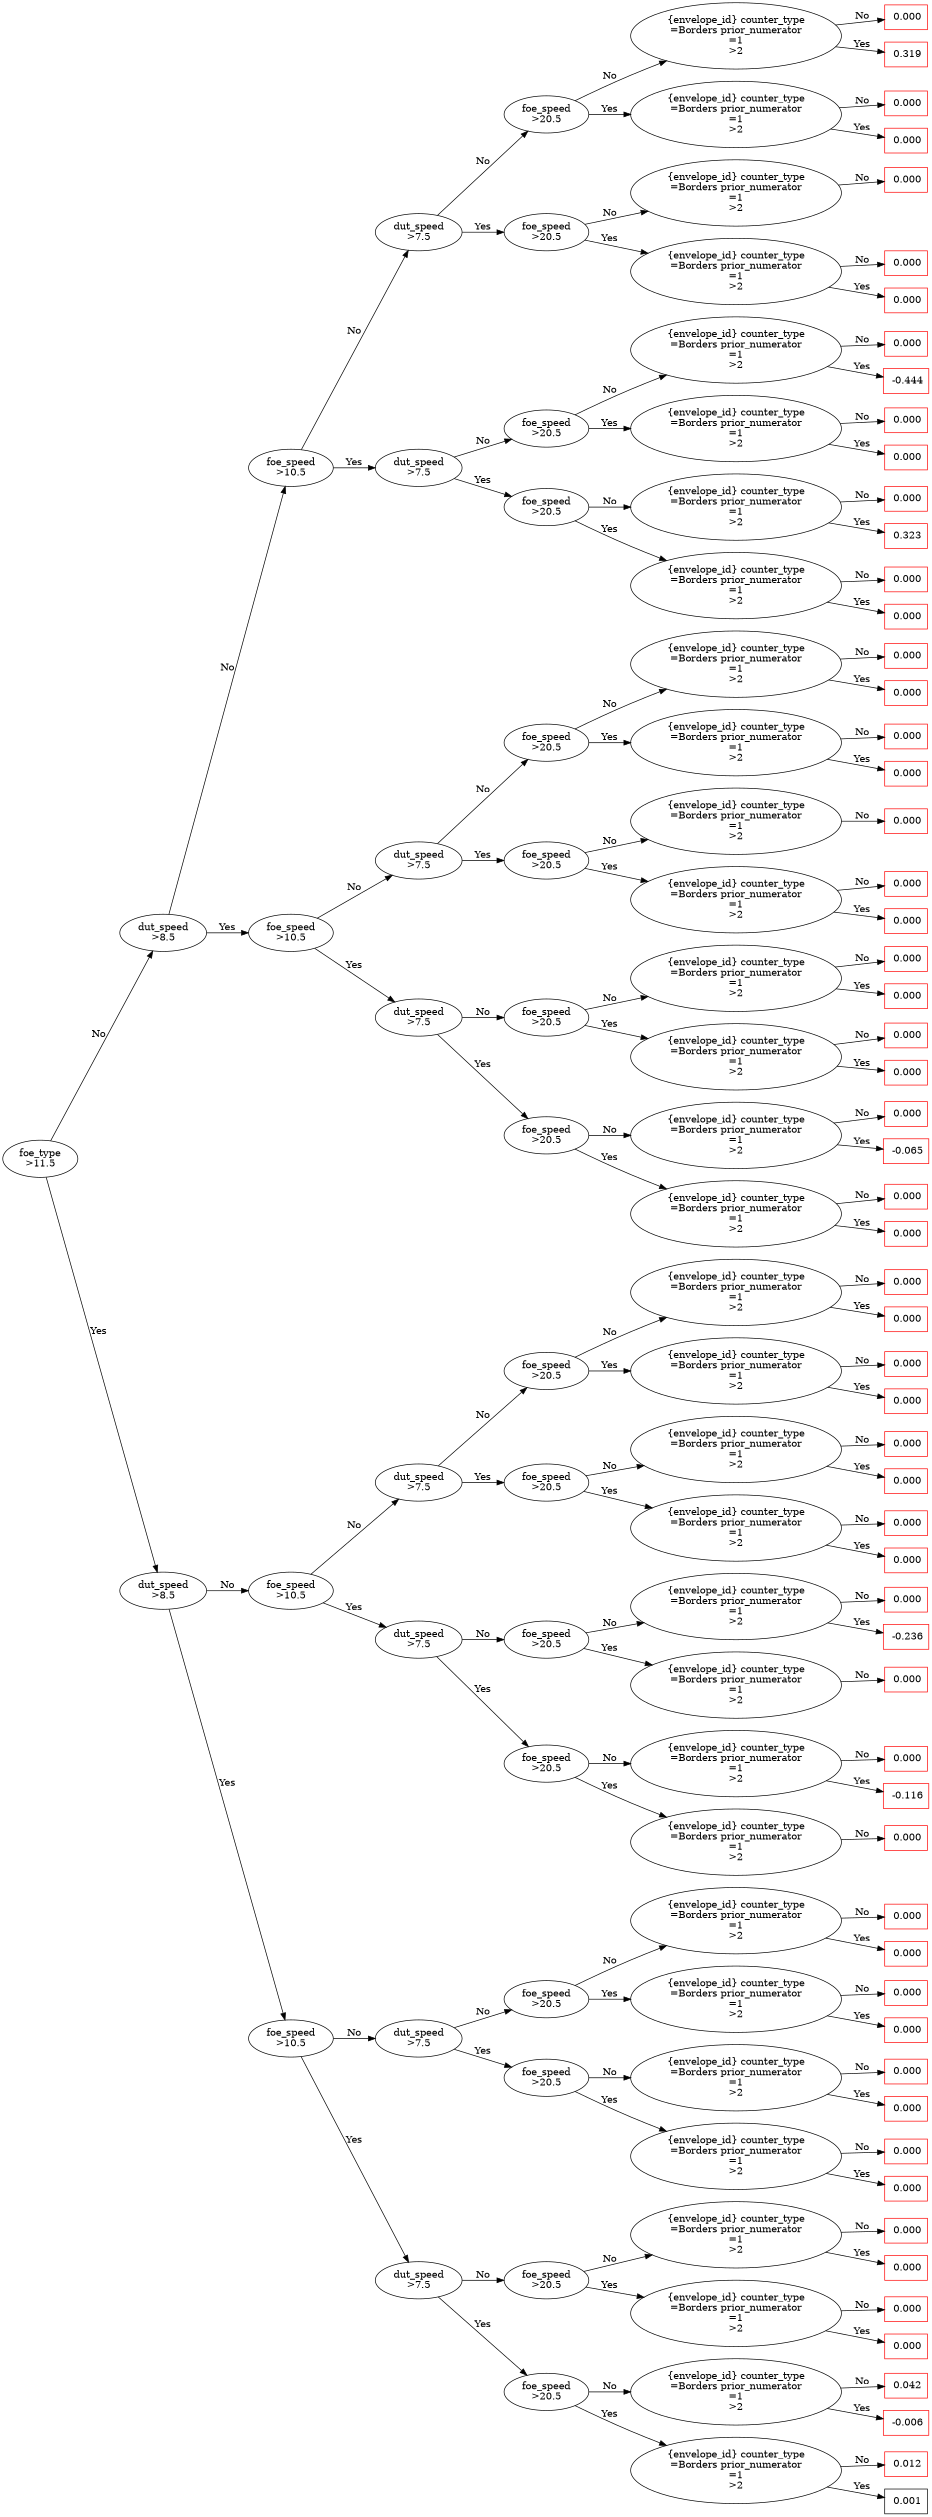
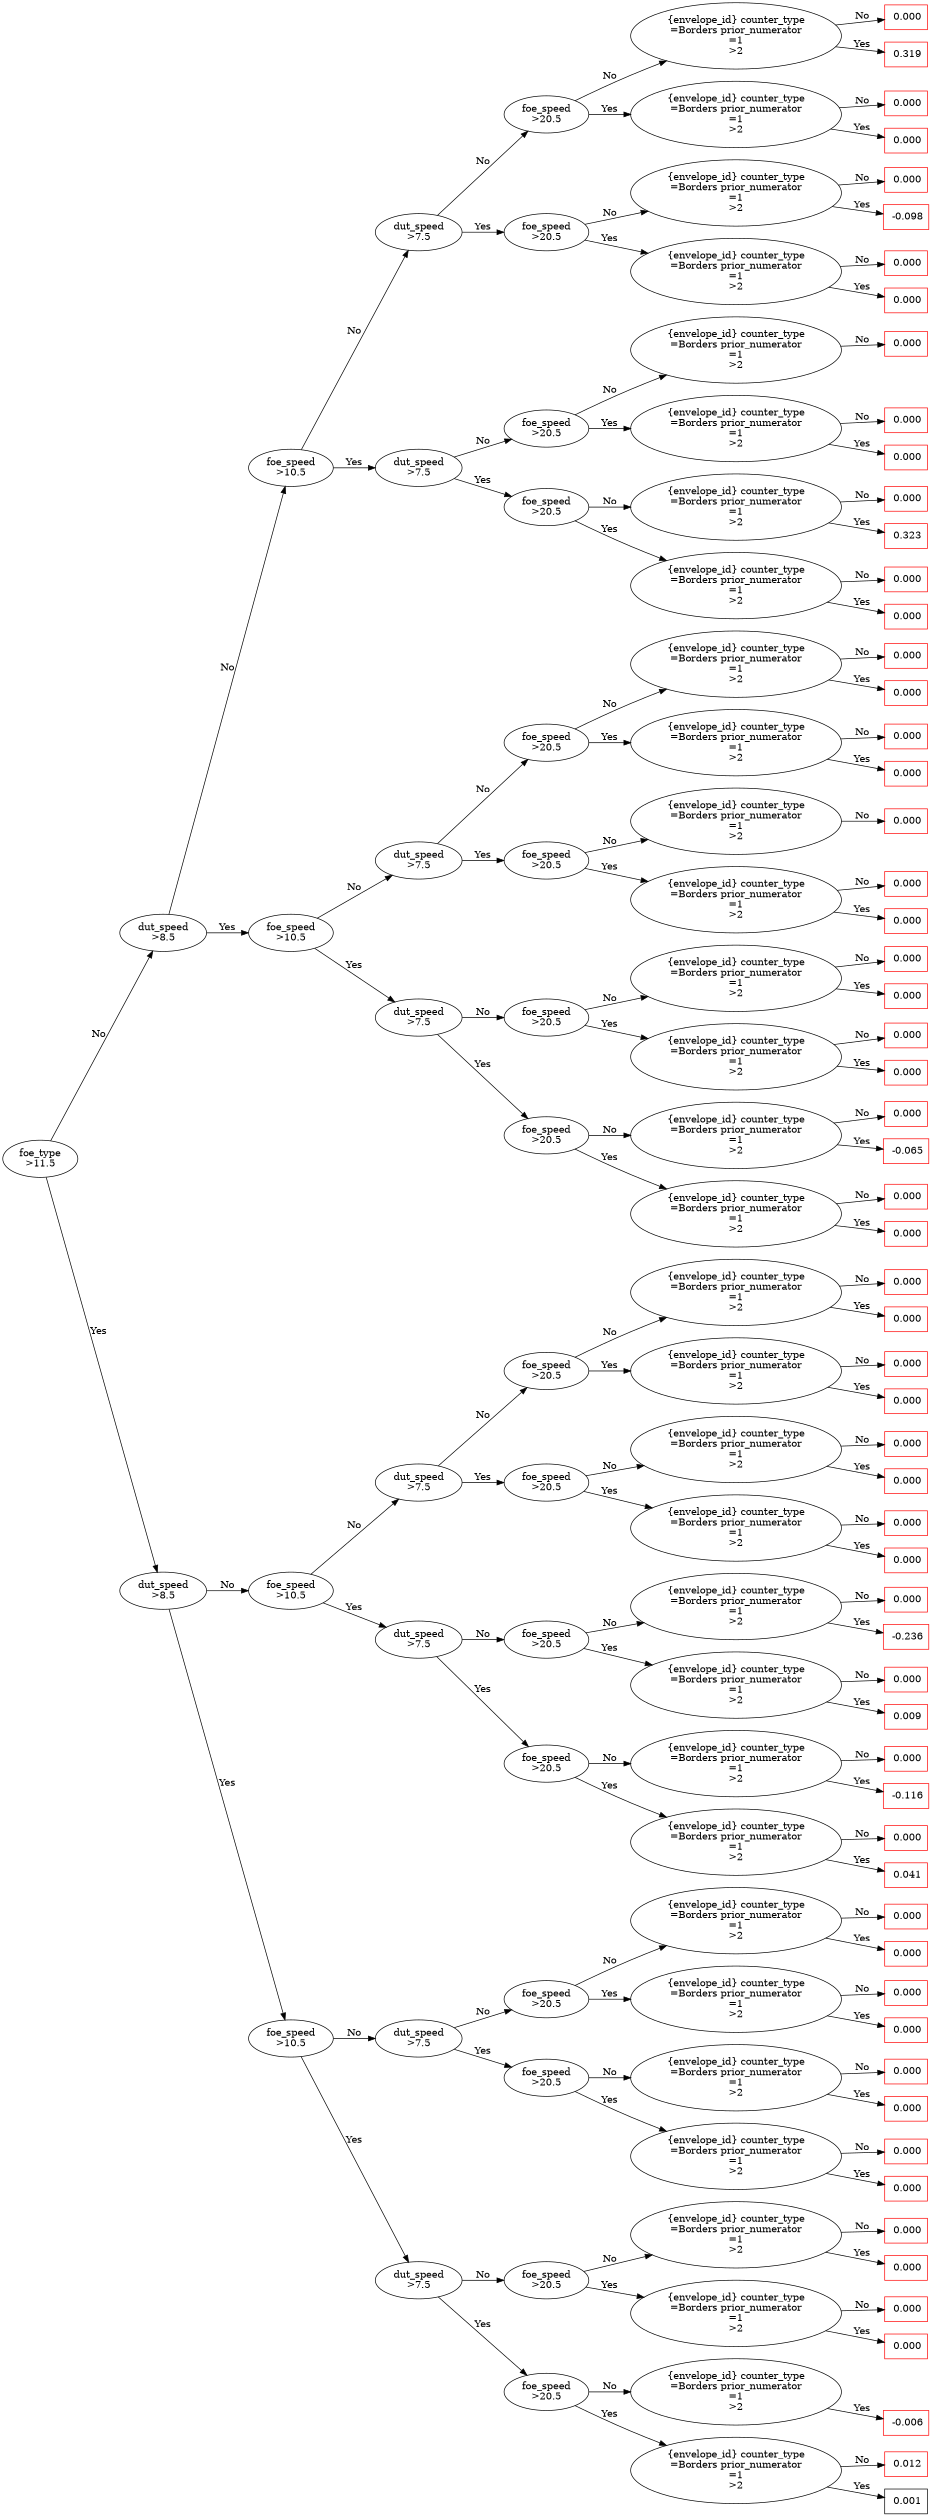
none -> (906, 217)
(906, 381) -> none
none -> (906, 1717)
none -> (906, 1875)
(906, 2386) -> none
